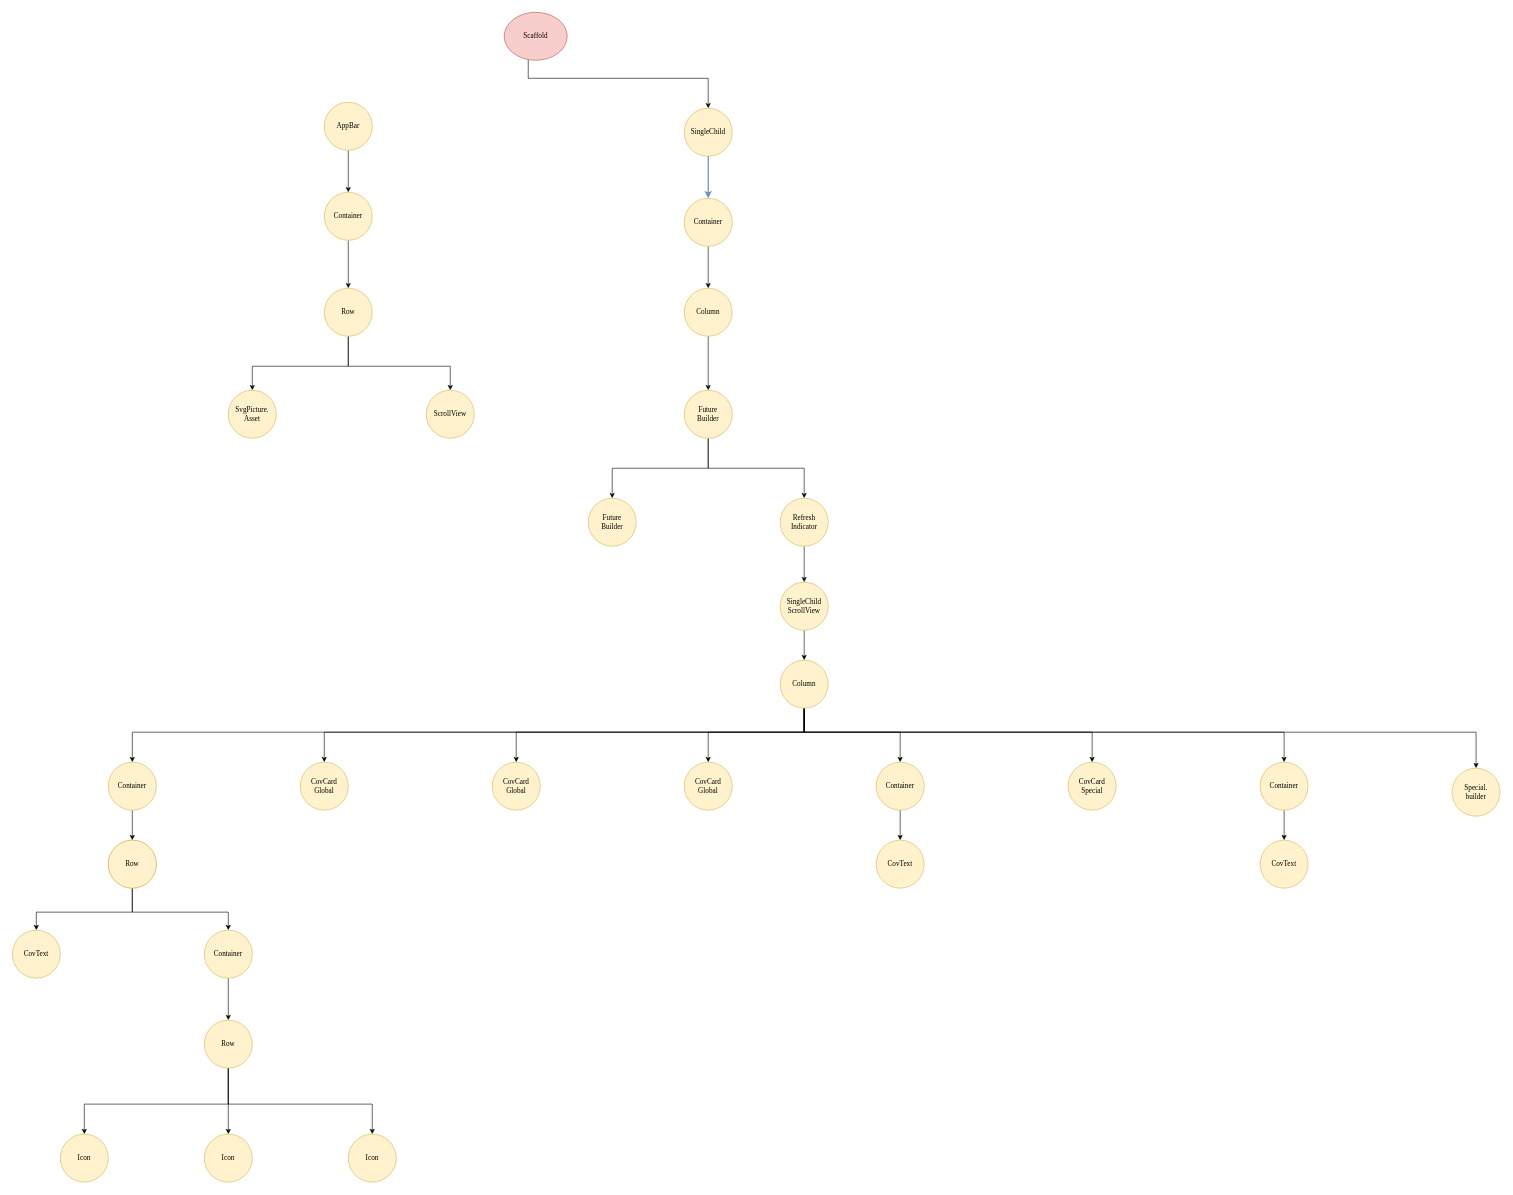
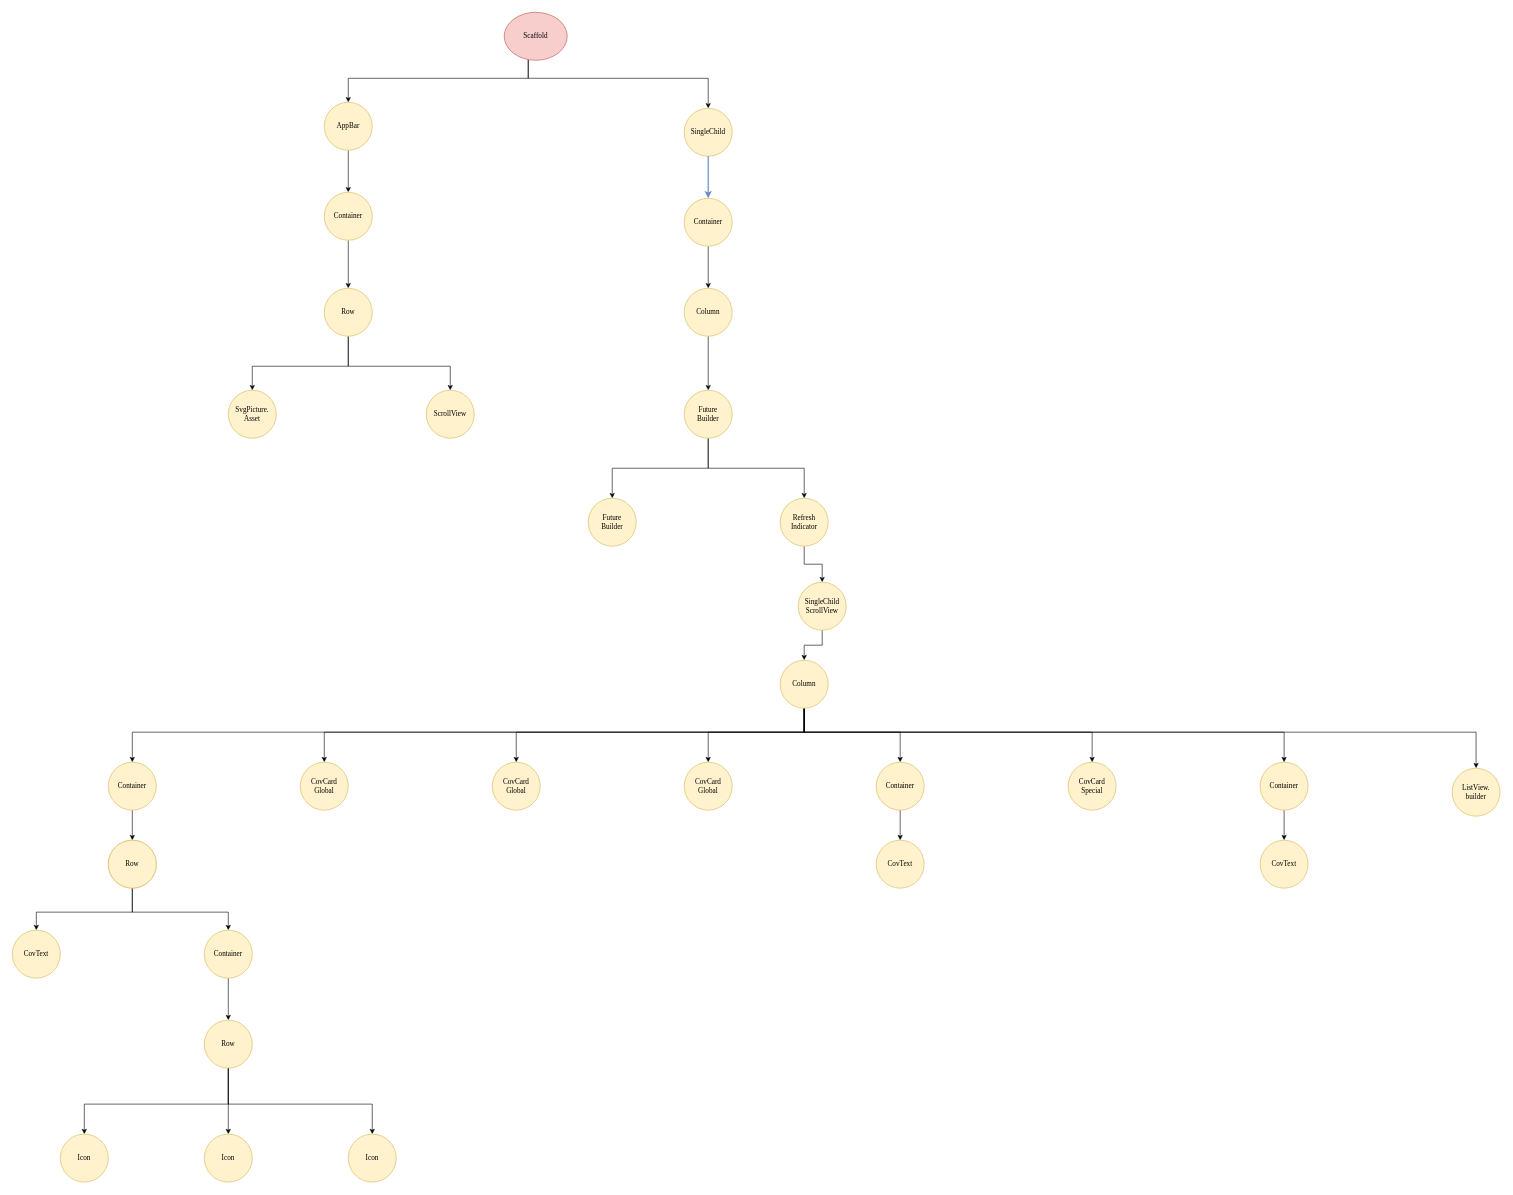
none -> (348, 78)
(804, 606) -> (822, 606)
(1476, 792) -> (1476, 792)
